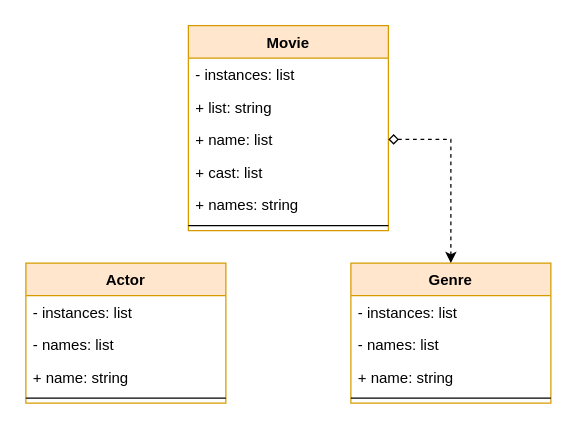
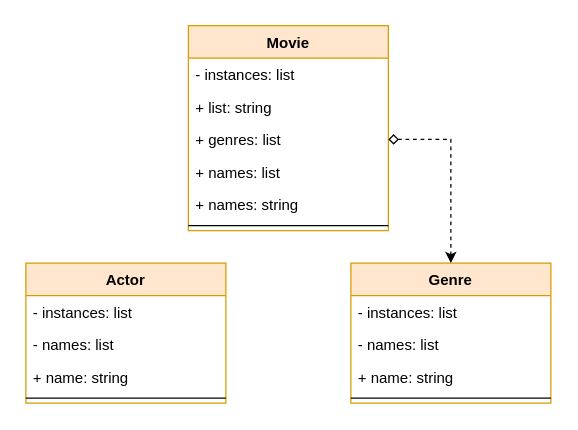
(236, 140) -> (244, 140)
(236, 173) -> (240, 173)
